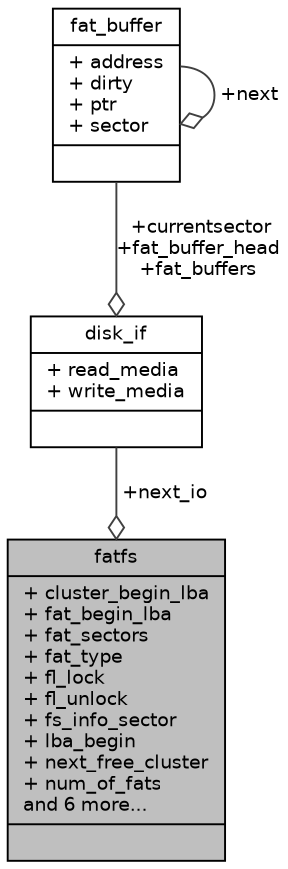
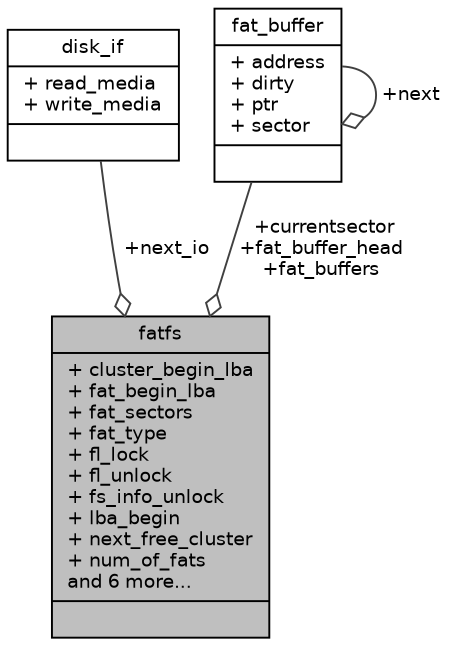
(116, 237) -> (234, 238)
(100, 720) -> (146, 497)
